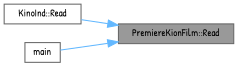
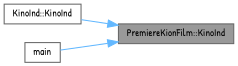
(43, 14) -> (43, 14)
(176, 34) -> (176, 34)
